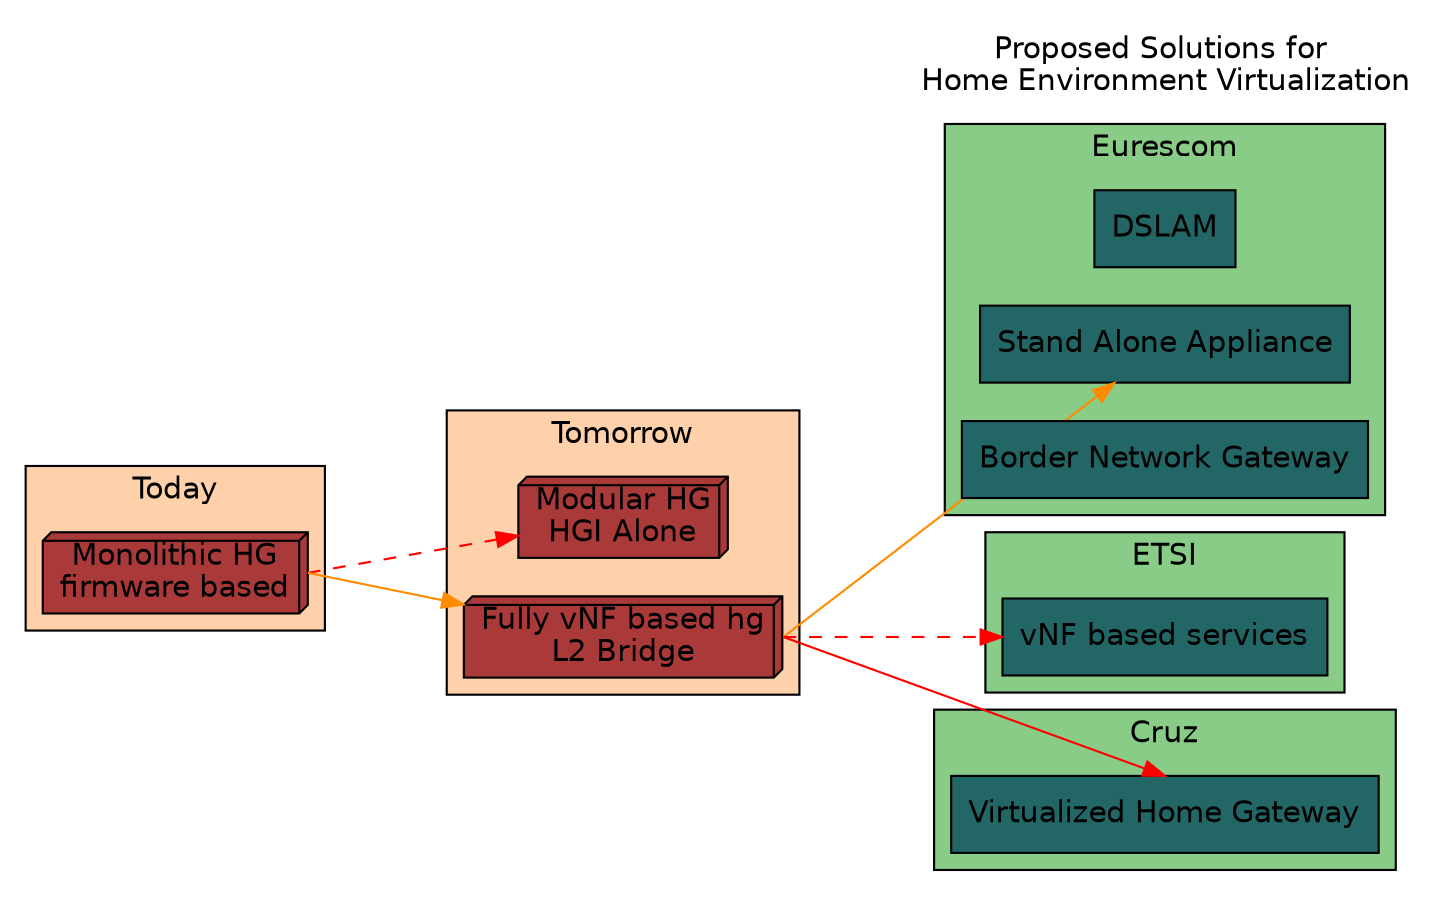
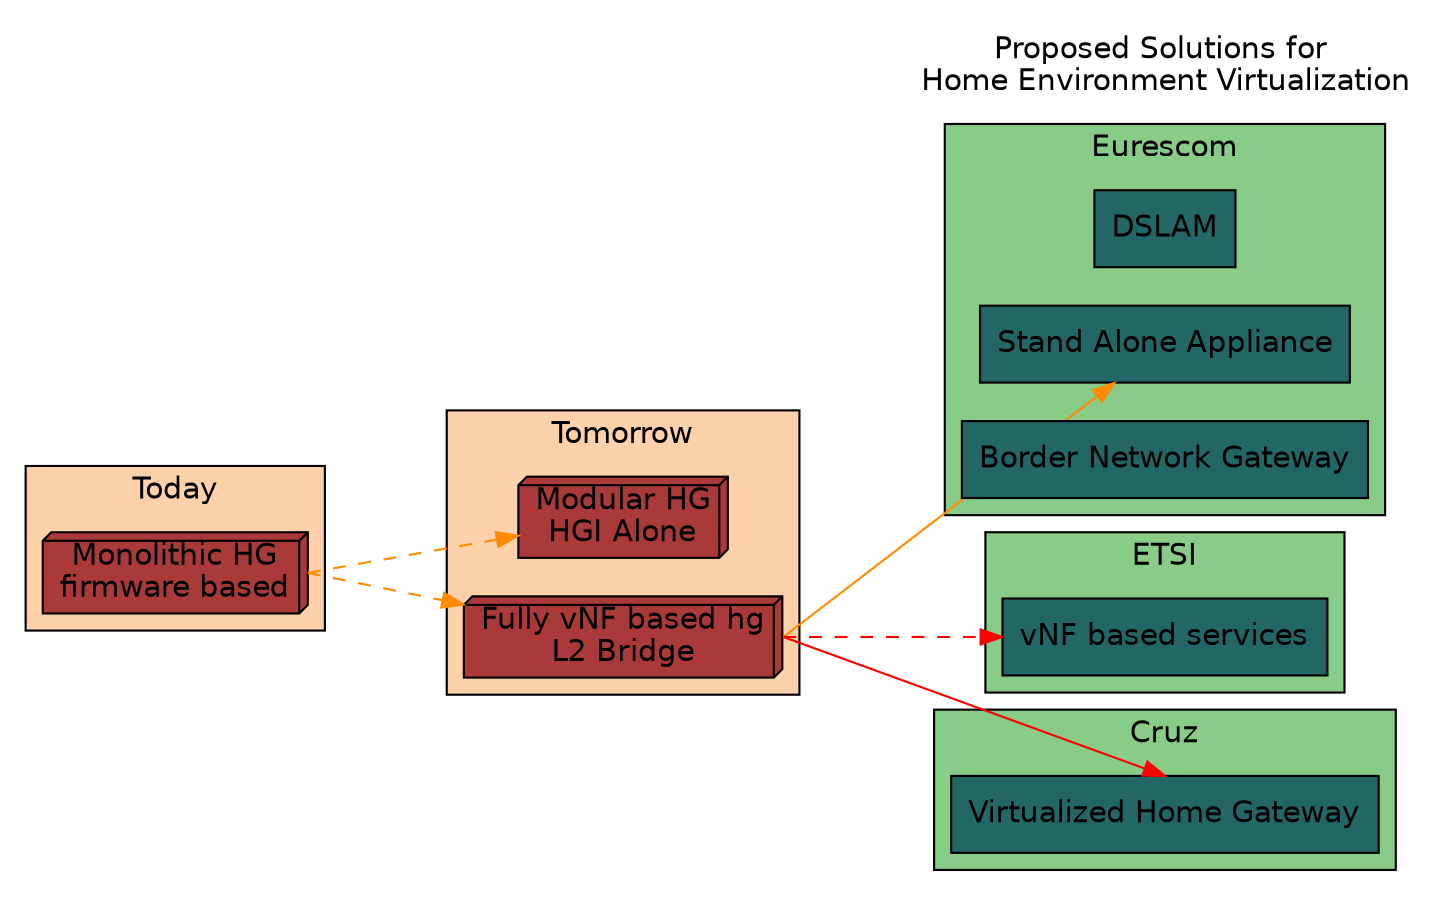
(402, 556) -> (402, 556)
(375, 587) -> (375, 587)
